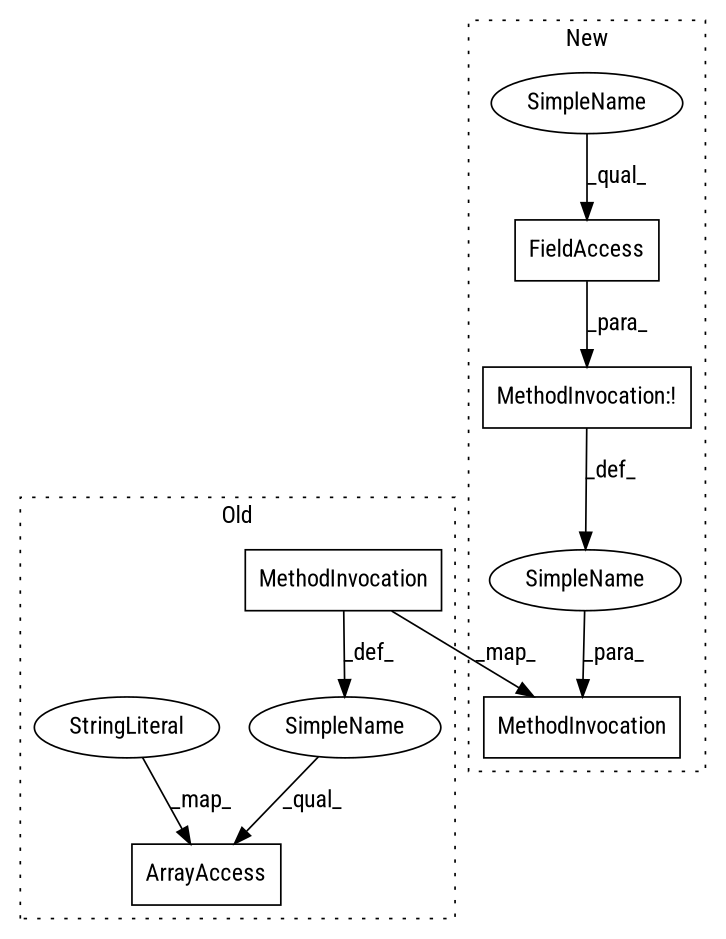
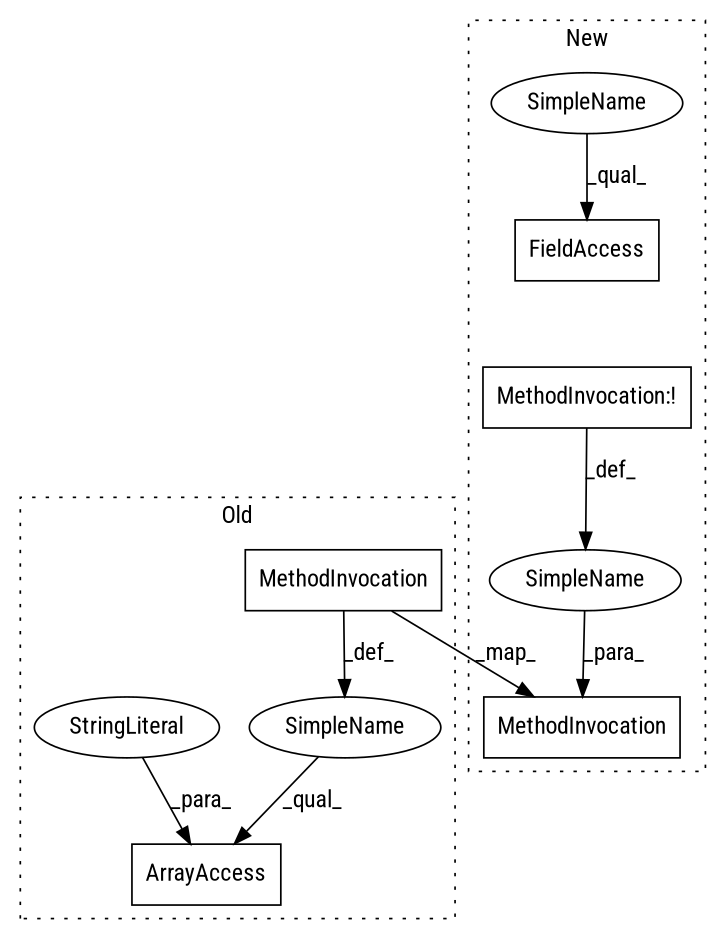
(587, 315) -> none
(202, 801) -> (202, 801)
